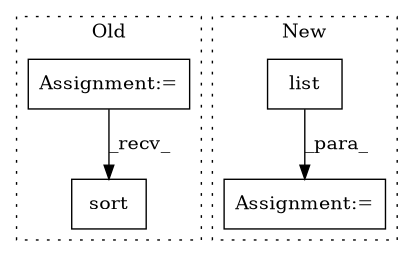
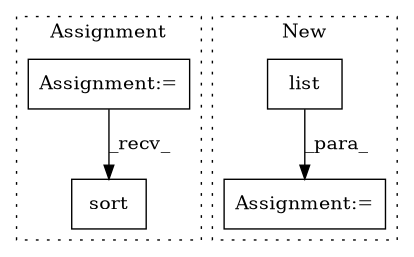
(109, 32) -> (109, 32)
